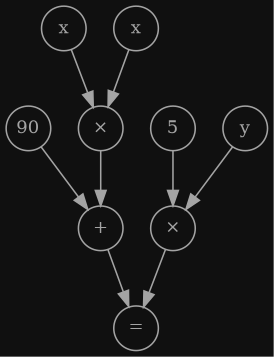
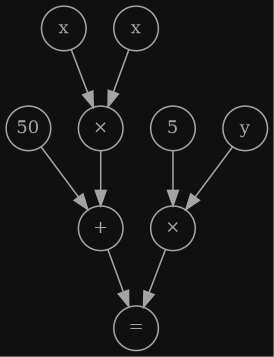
(28, 128) -> (28, 128)
